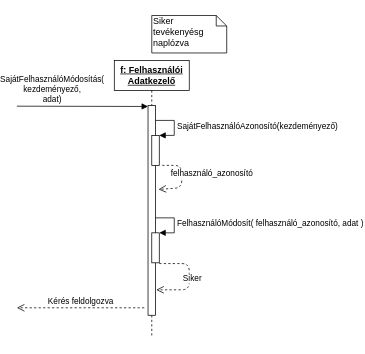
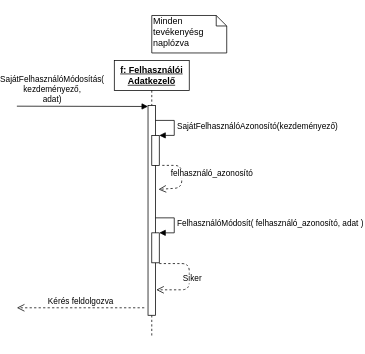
(190, 27) -> (190, 27)
